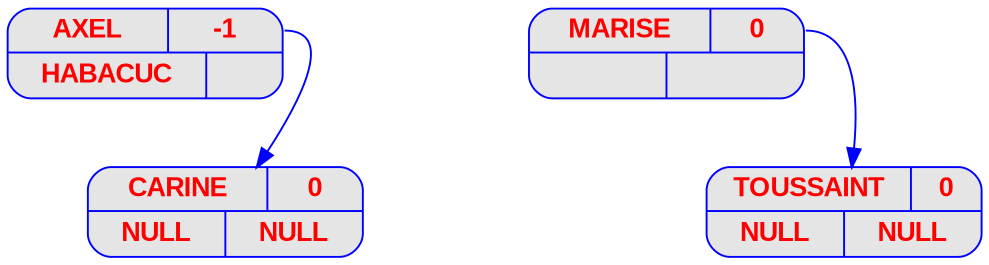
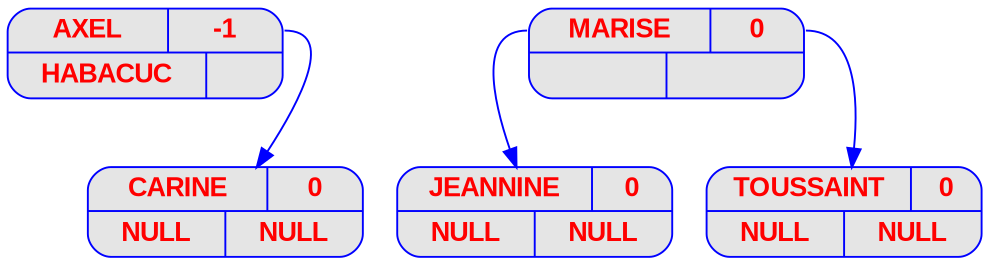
none -> (535, 212)
